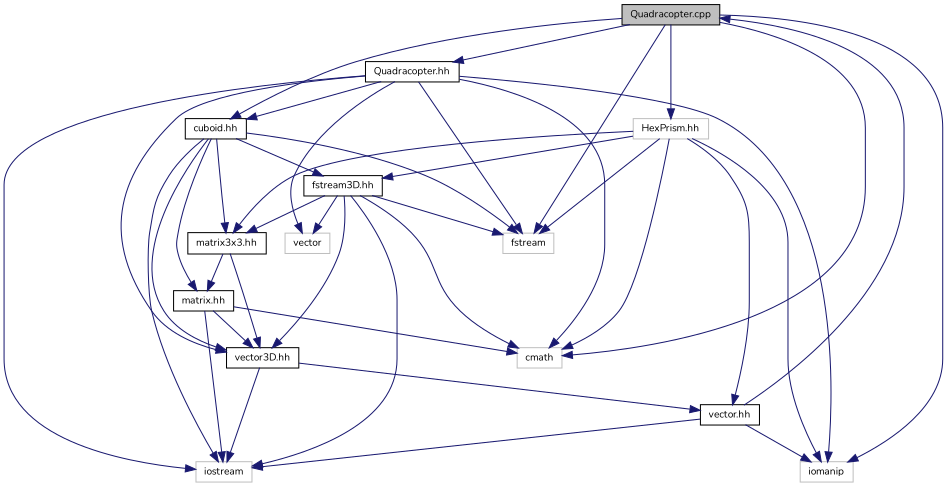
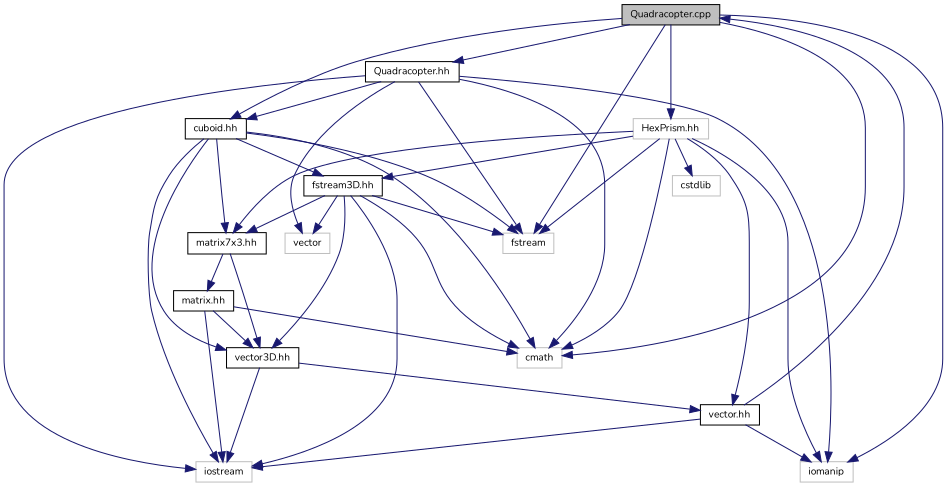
(145, 155) -> none
none -> (696, 186)
(184, 210) -> (417, 195)
(227, 243) -> (227, 243)
